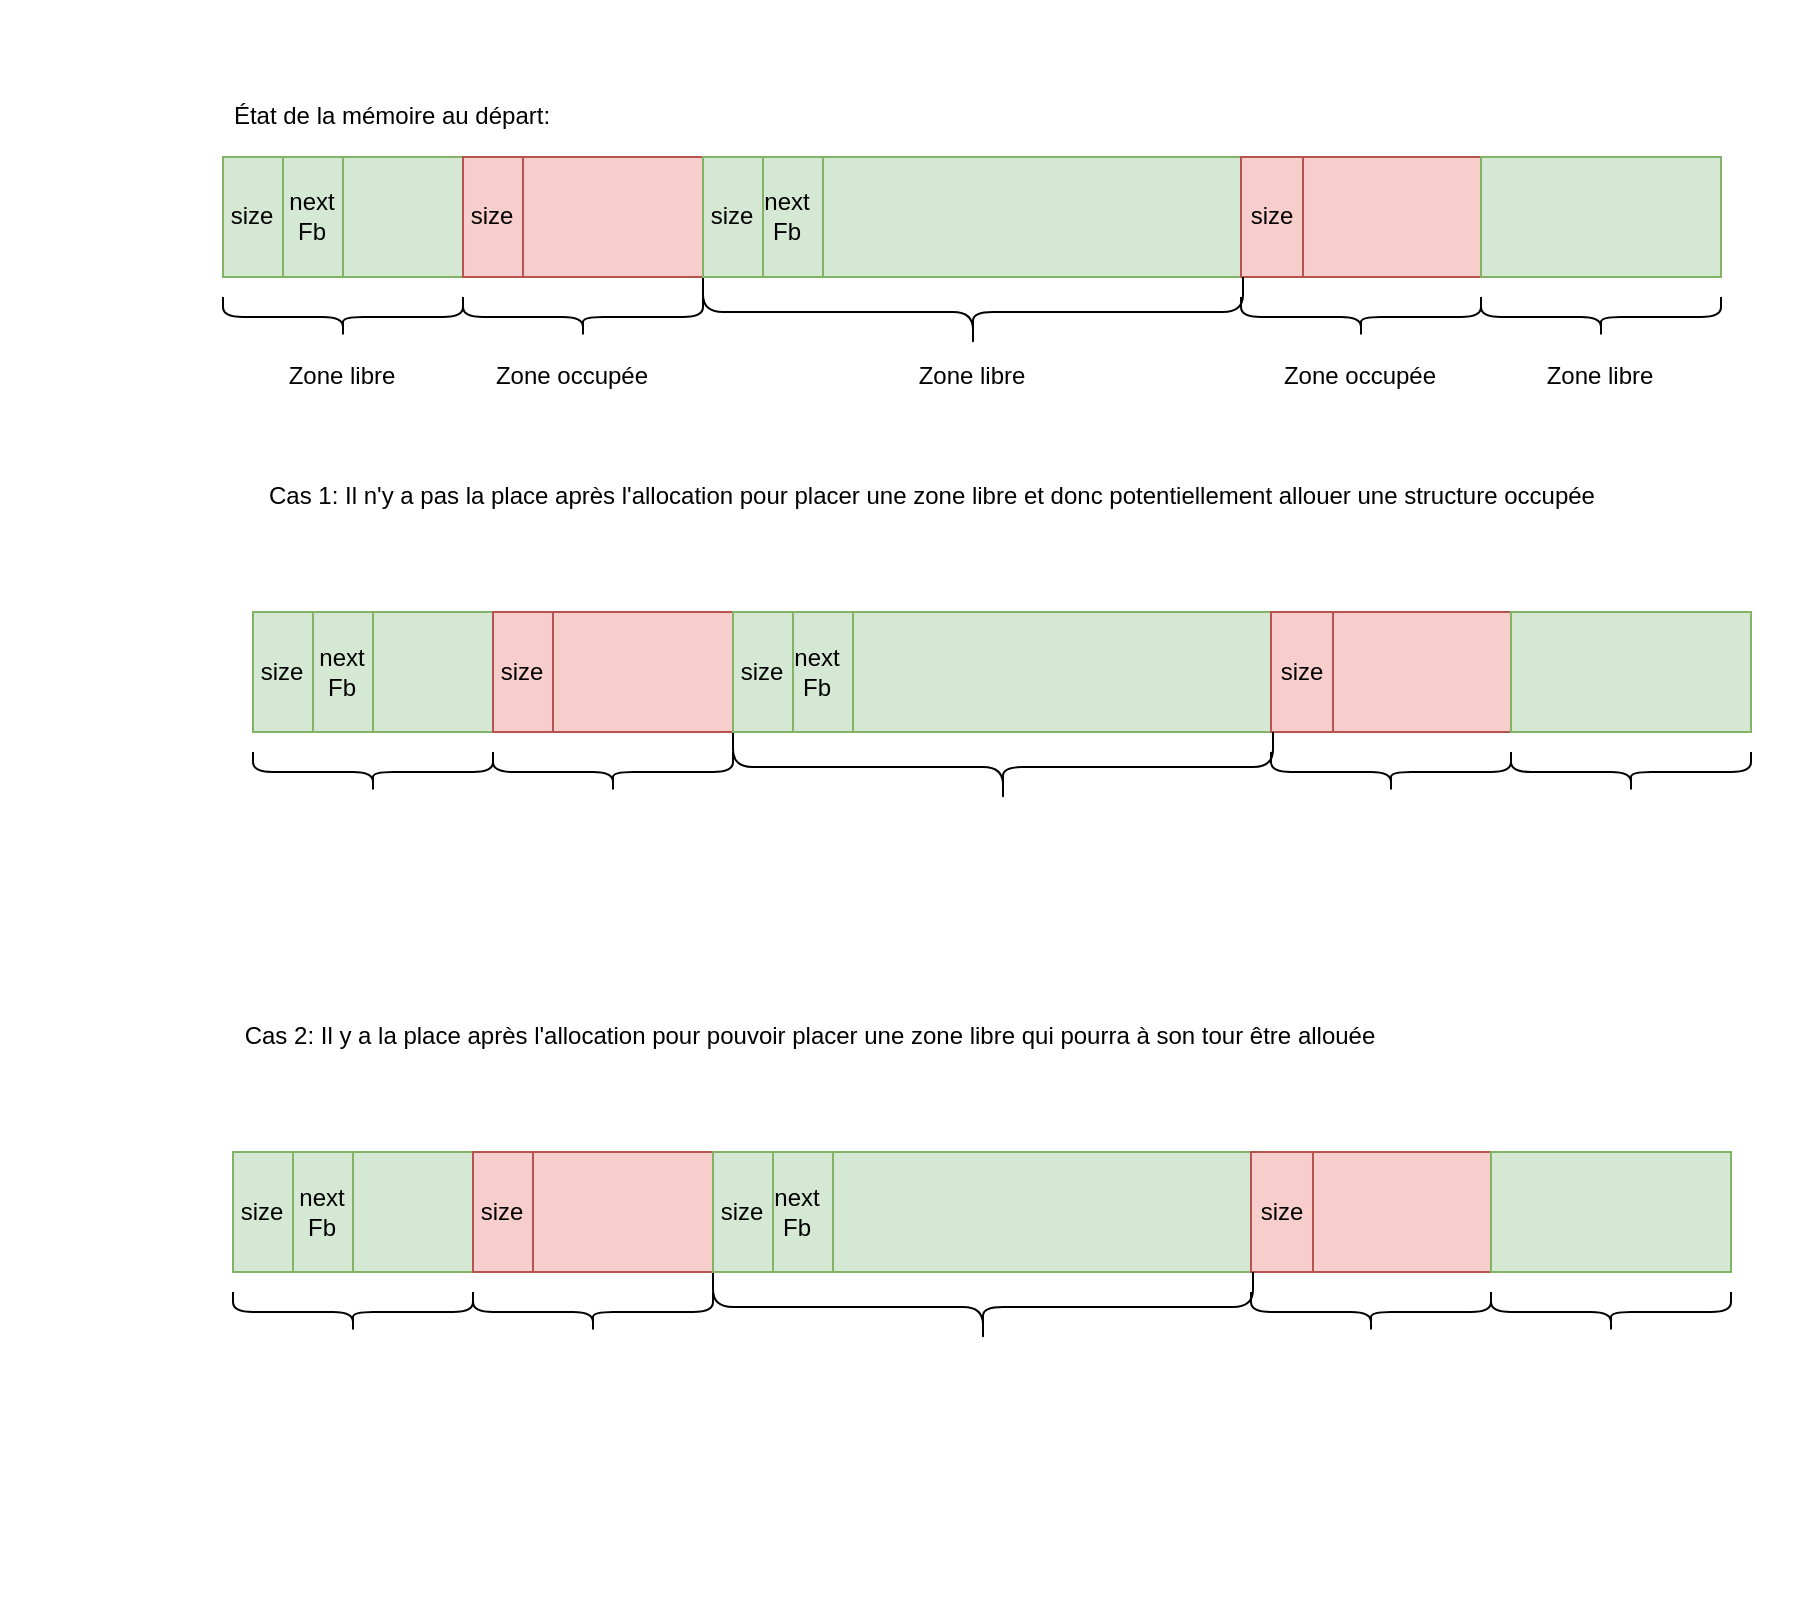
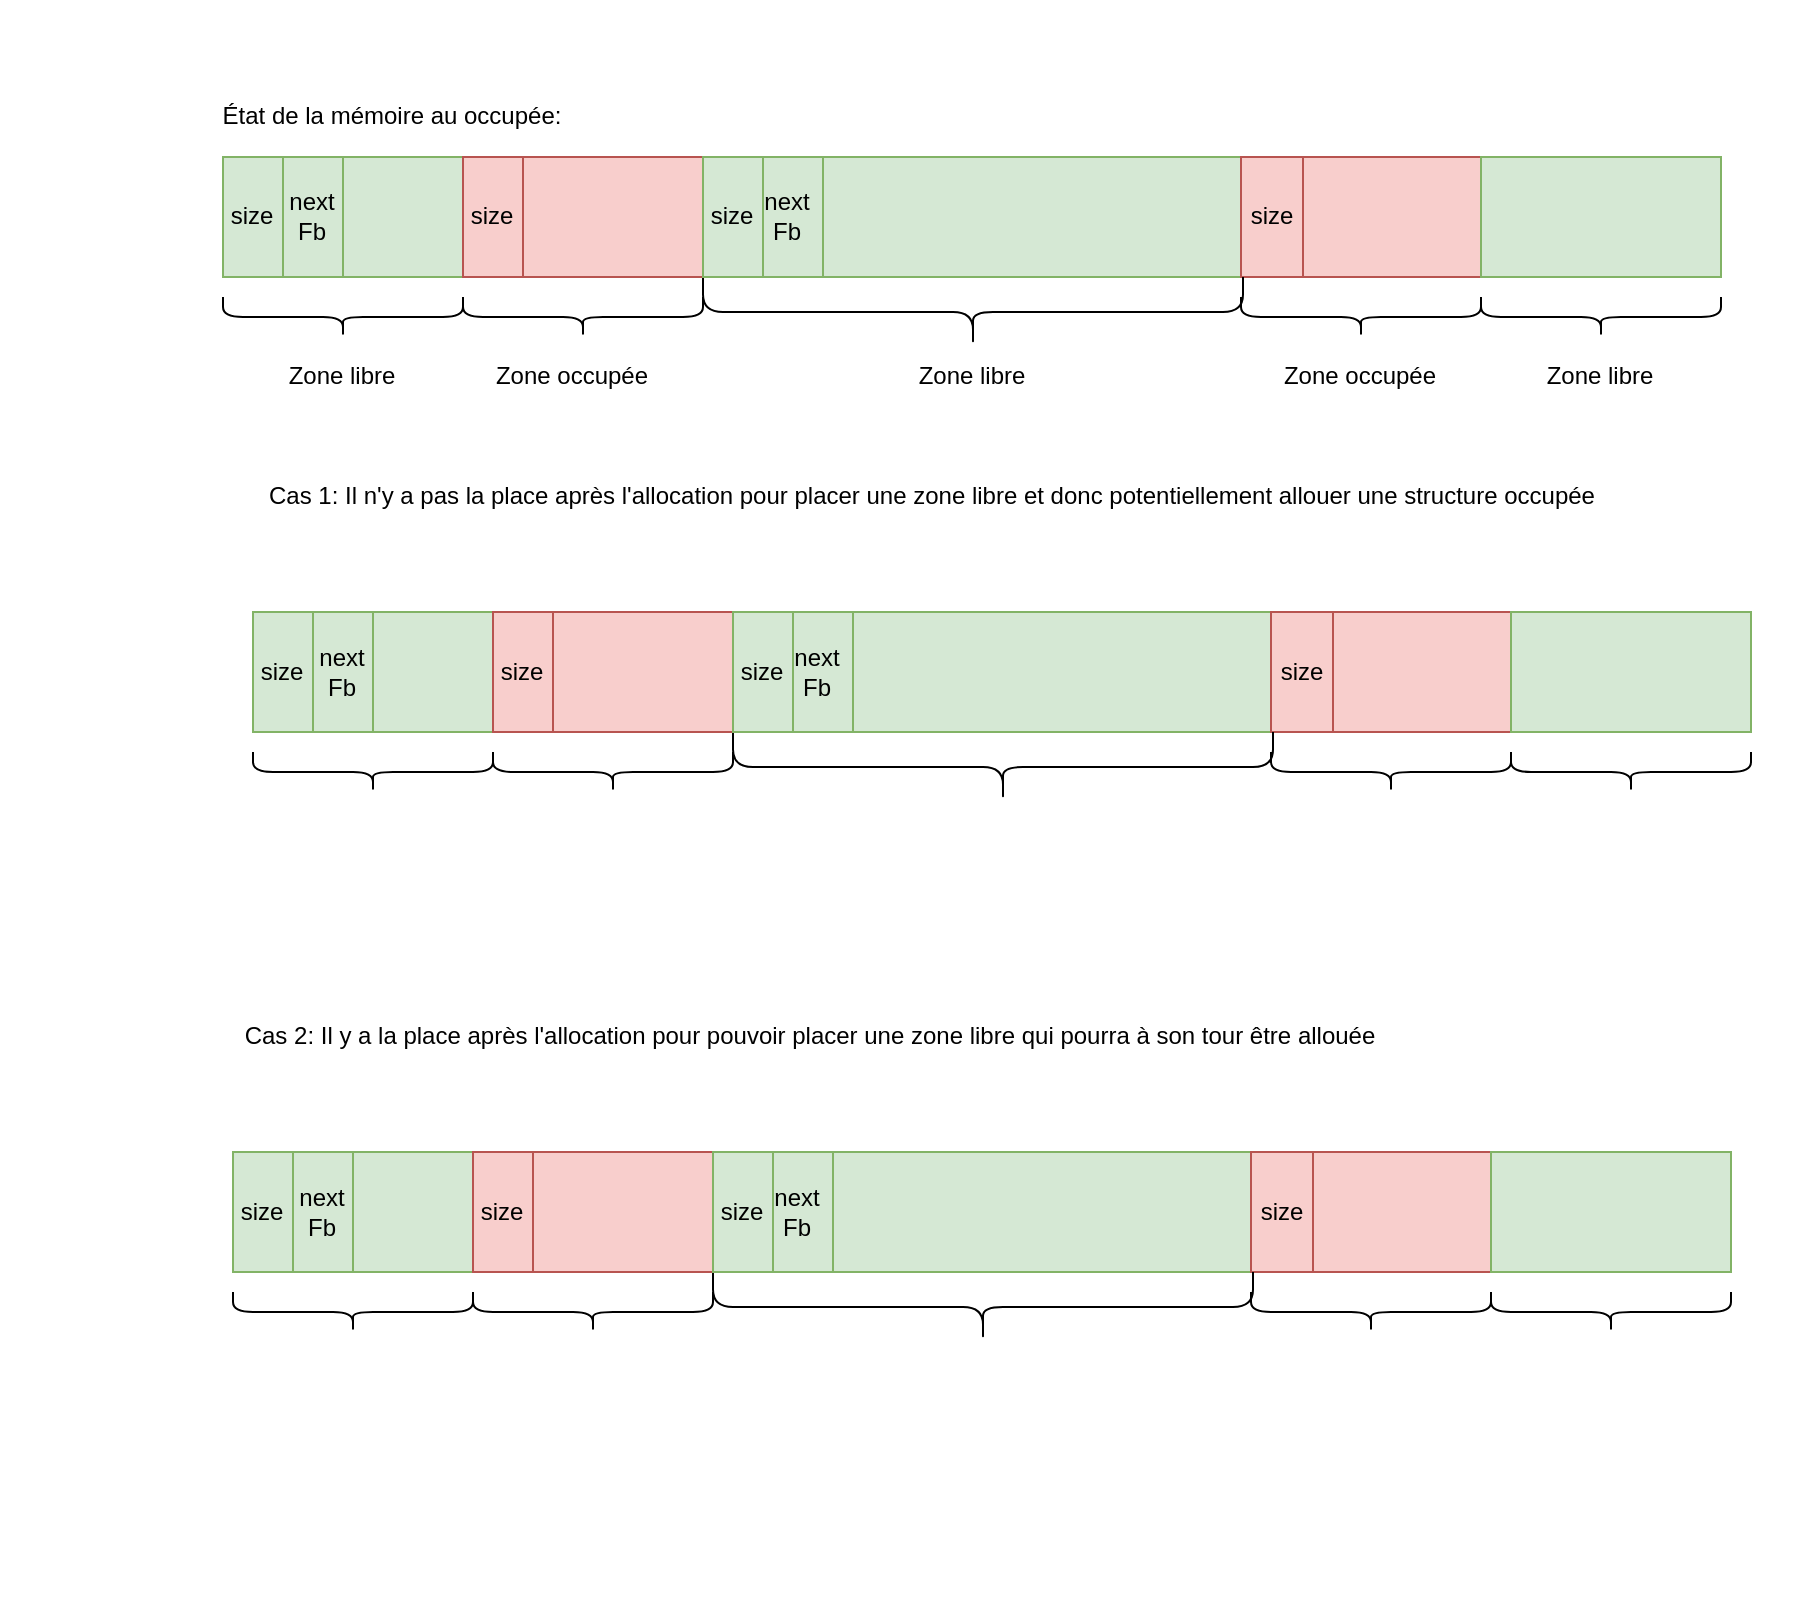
(393, 117) -> (393, 117)
